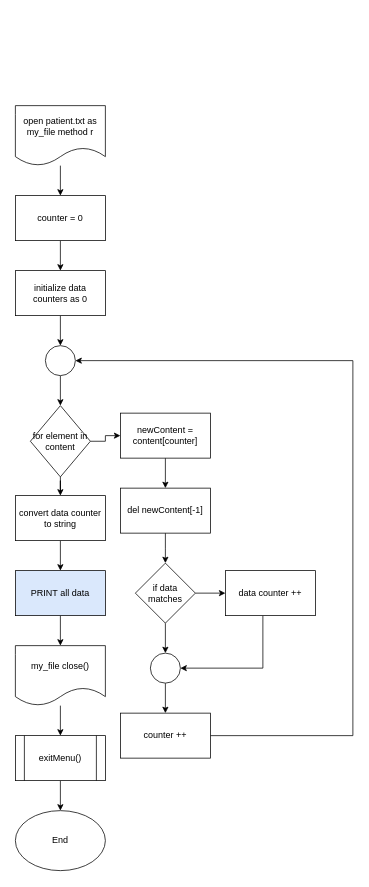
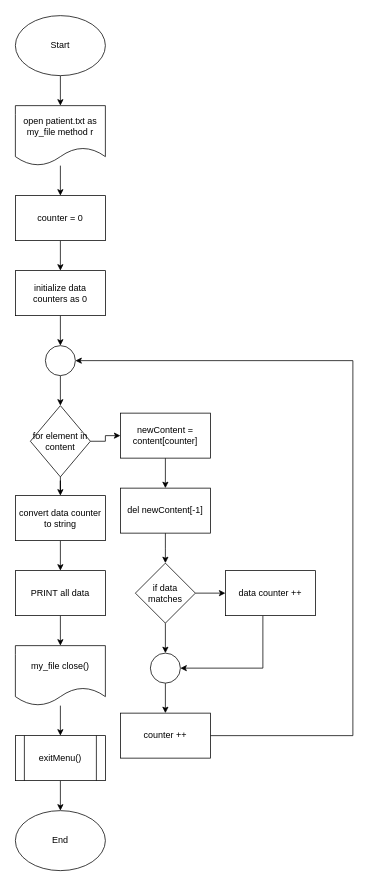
none -> (60, 45)
none -> (60, 87)
(60, 593) -> (60, 593)
